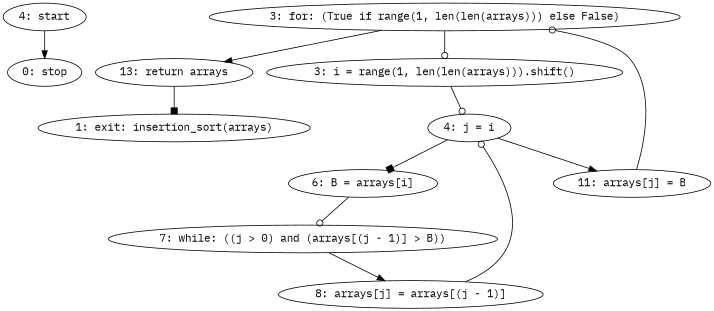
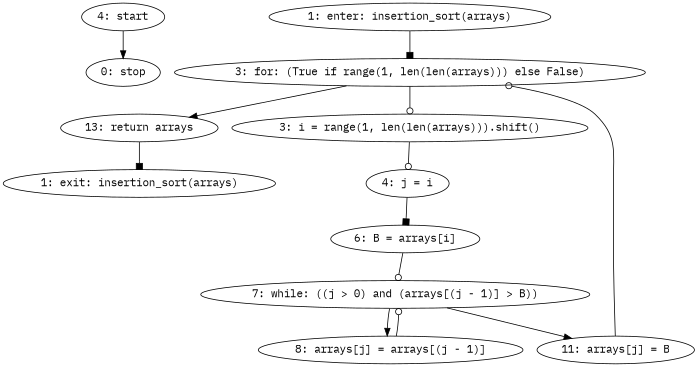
none -> (410, 17)
(543, 153) -> (506, 322)
(512, 222) -> (398, 325)
